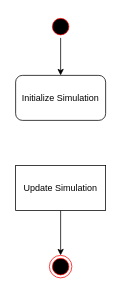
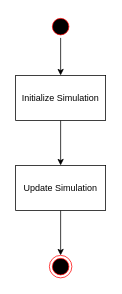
(60, 98) -> (60, 98)
none -> (60, 140)
